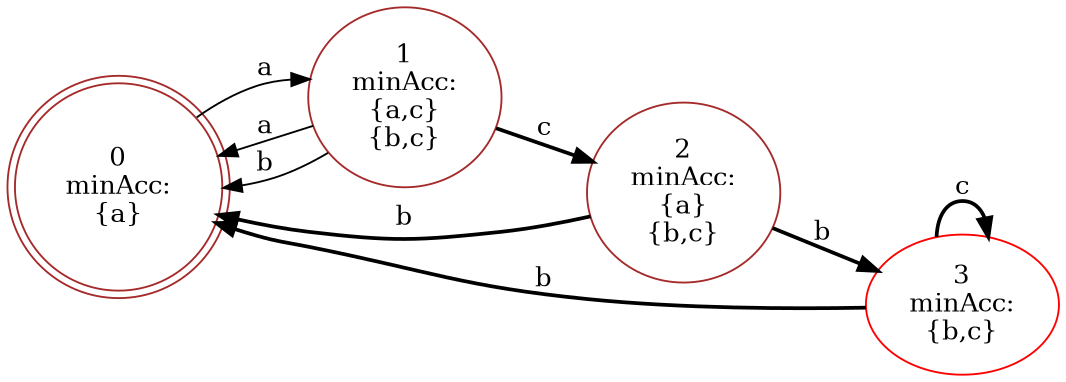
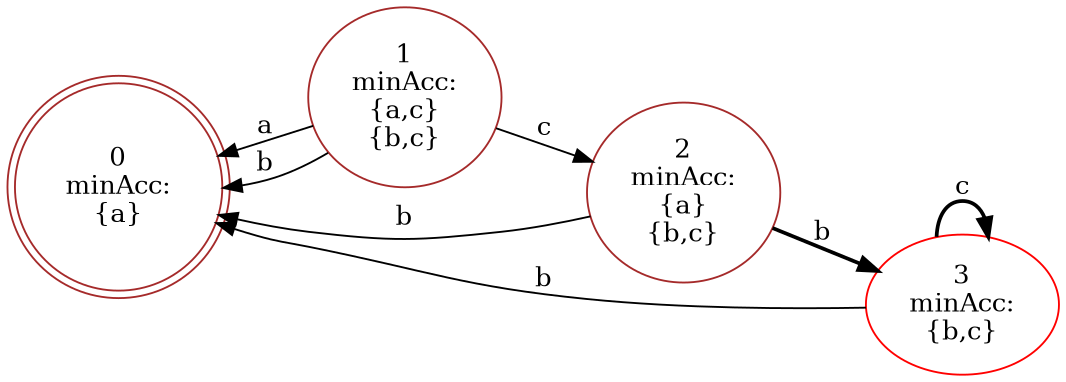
(241, 92) -> none
(536, 142) -> (536, 142)
(414, 239) -> (414, 239)
(547, 294) -> (547, 294)
